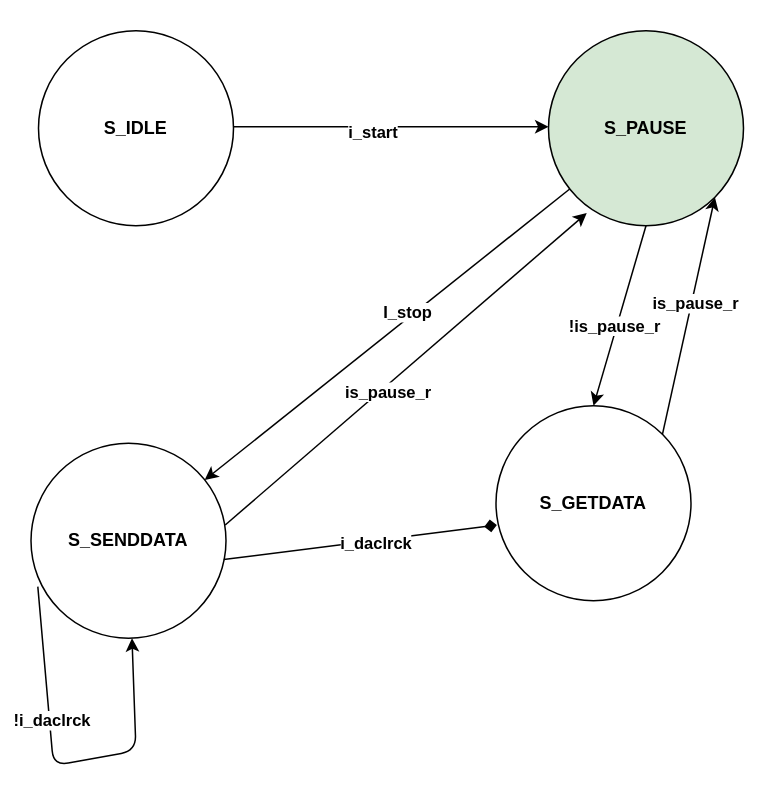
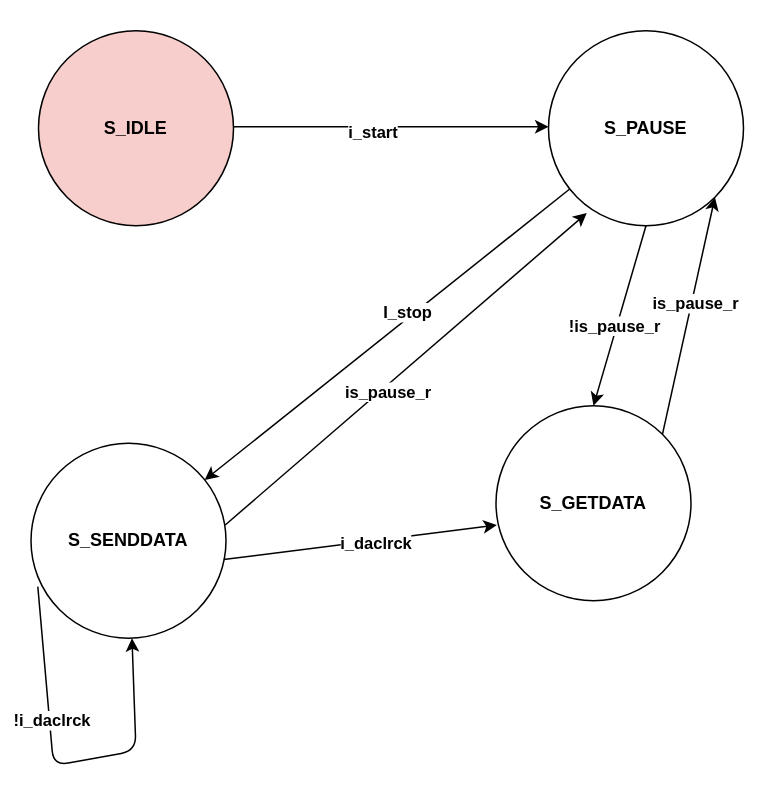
(136, 128) -> (136, 128)
(646, 128) -> (646, 128)
(484, 527) -> (485, 527)
